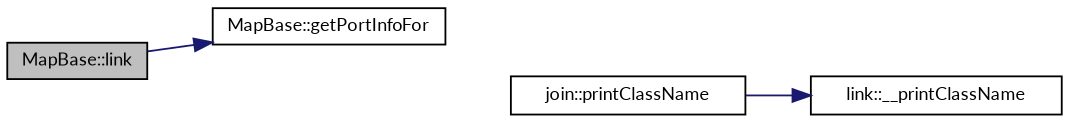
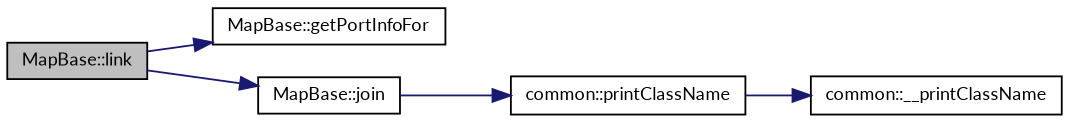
none -> (329, 95)
(628, 95) -> (628, 95)
(936, 95) -> (936, 95)
